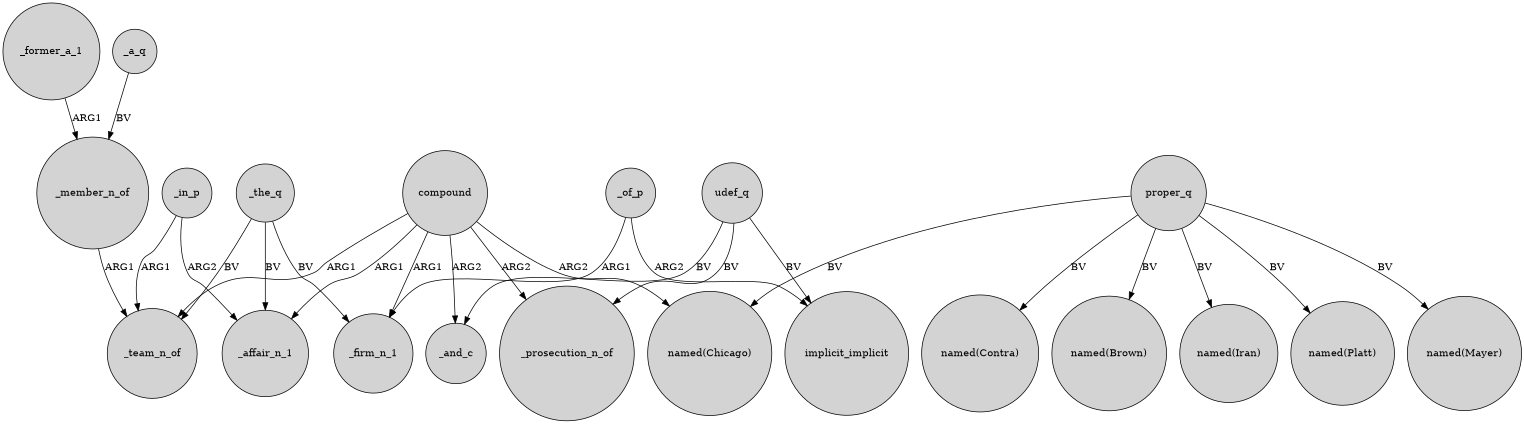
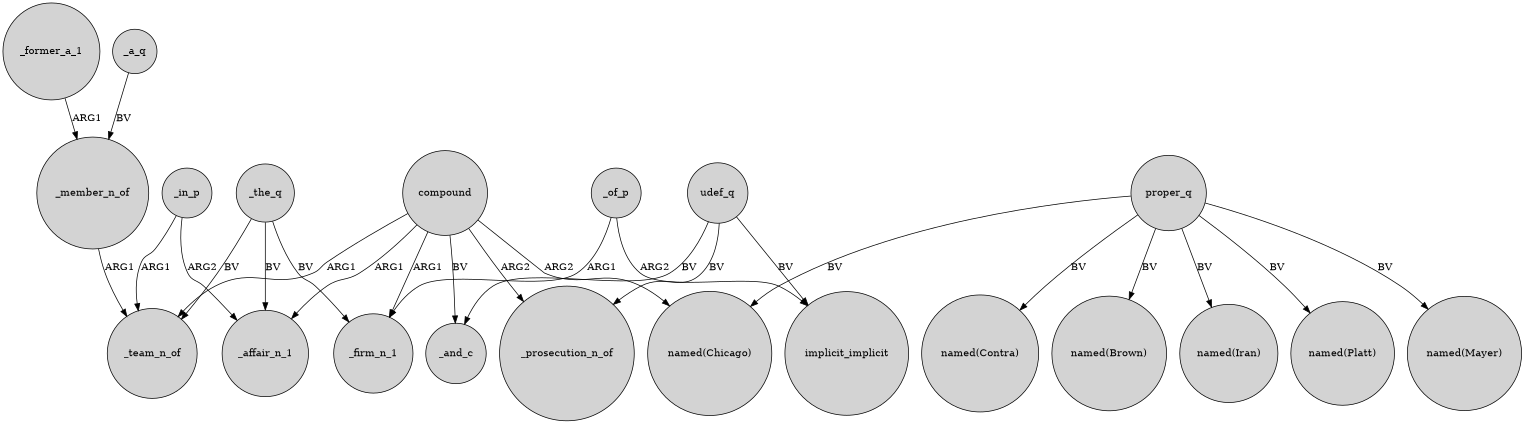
(467, 268) -> (460, 268)
